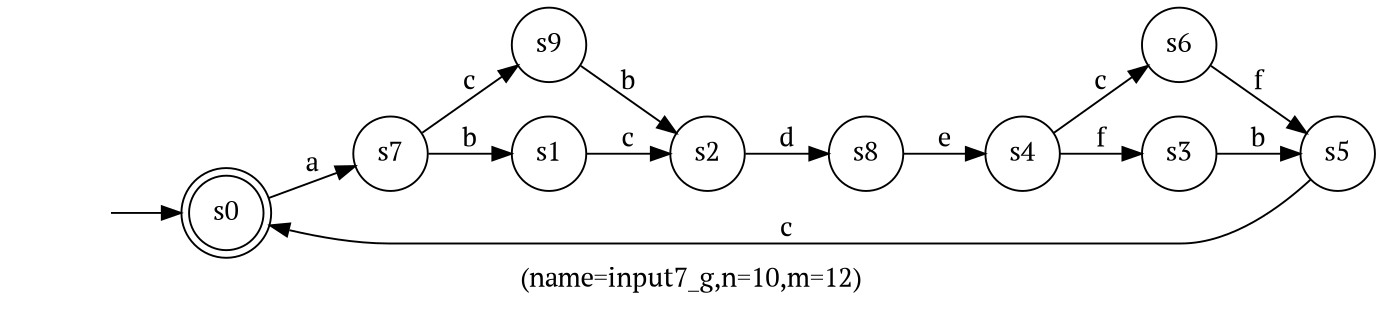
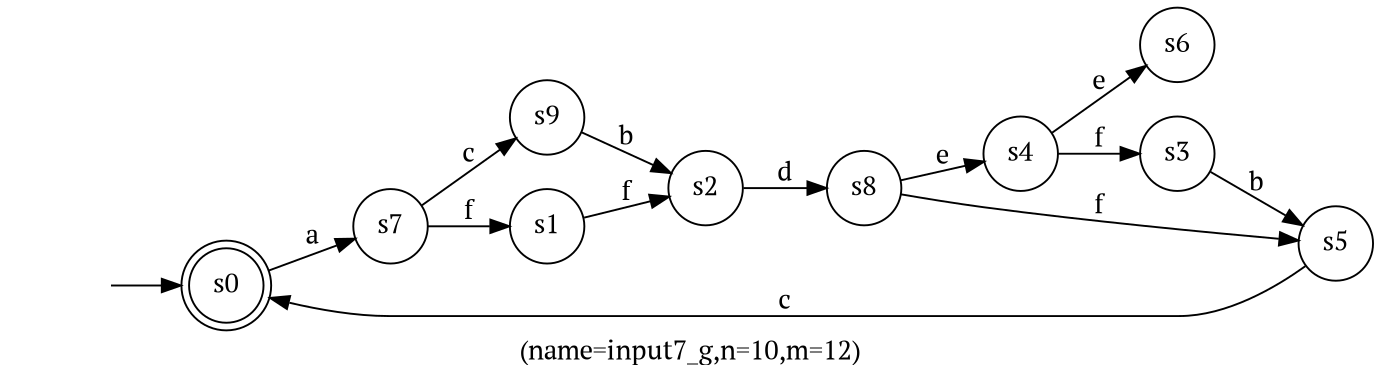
(1101, 82) -> (1099, 82)
(1251, 94) -> (1089, 220)
(470, 139) -> (469, 212)
(628, 139) -> (626, 193)
